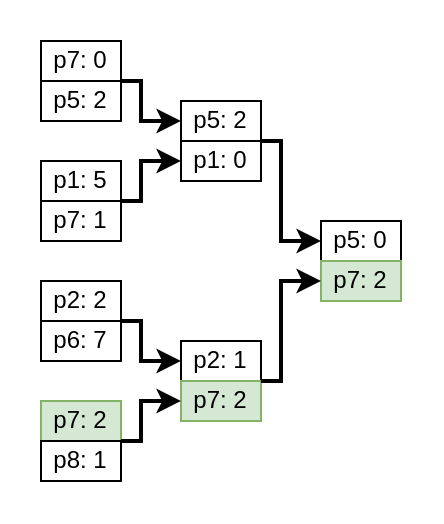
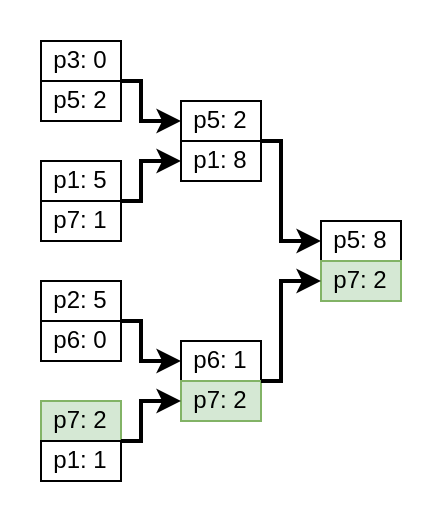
(81, 61) -> (81, 61)
(221, 161) -> (221, 161)
(361, 241) -> (361, 241)
(81, 301) -> (81, 301)
(81, 341) -> (81, 341)
(221, 361) -> (221, 361)
(81, 461) -> (81, 461)
